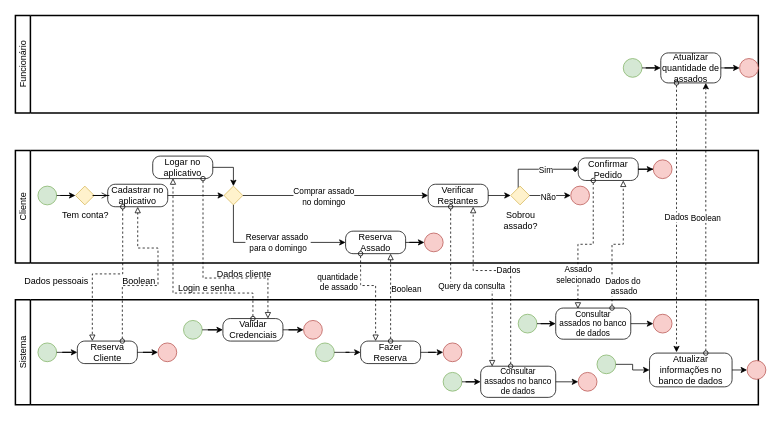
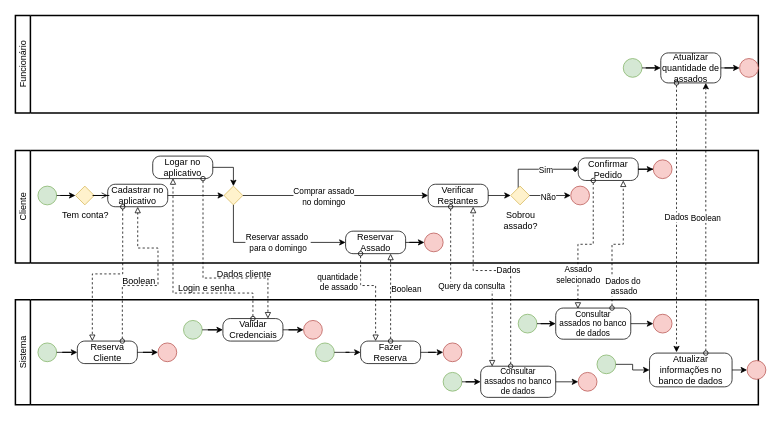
(375, 243) -> (375, 243)
(57, 282) -> none
